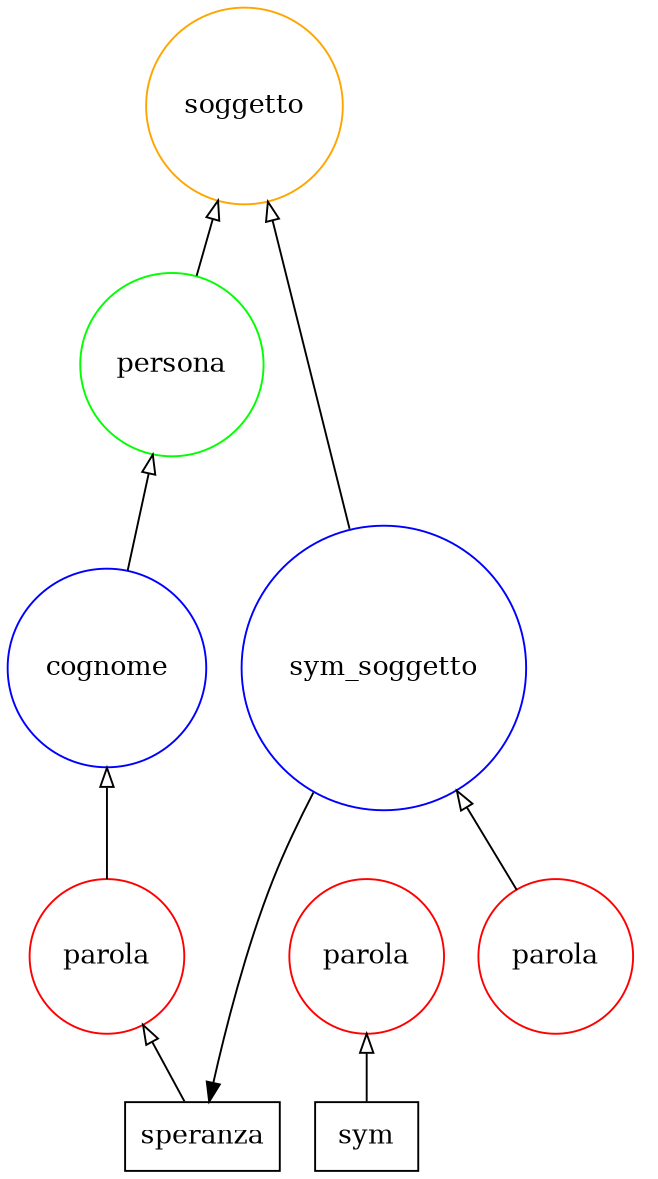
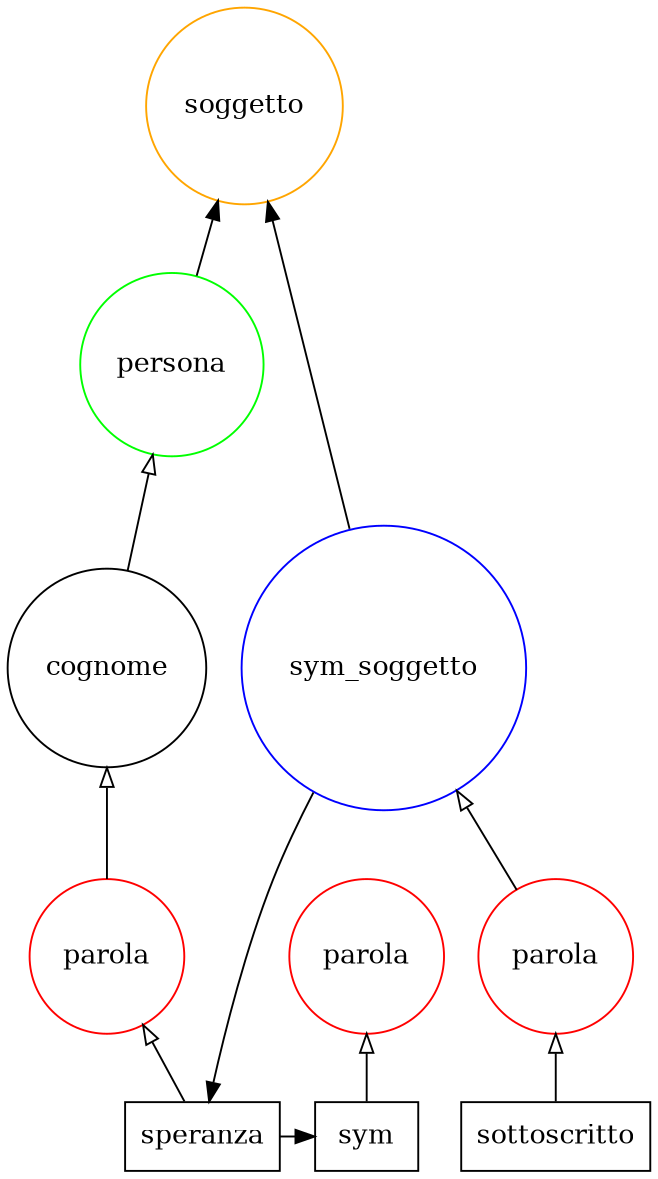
(205, 248) -> (205, 248)
(311, 375) -> (311, 375)
(107, 668) -> (107, 668)
none -> (288, 1137)
none -> (556, 1137)
